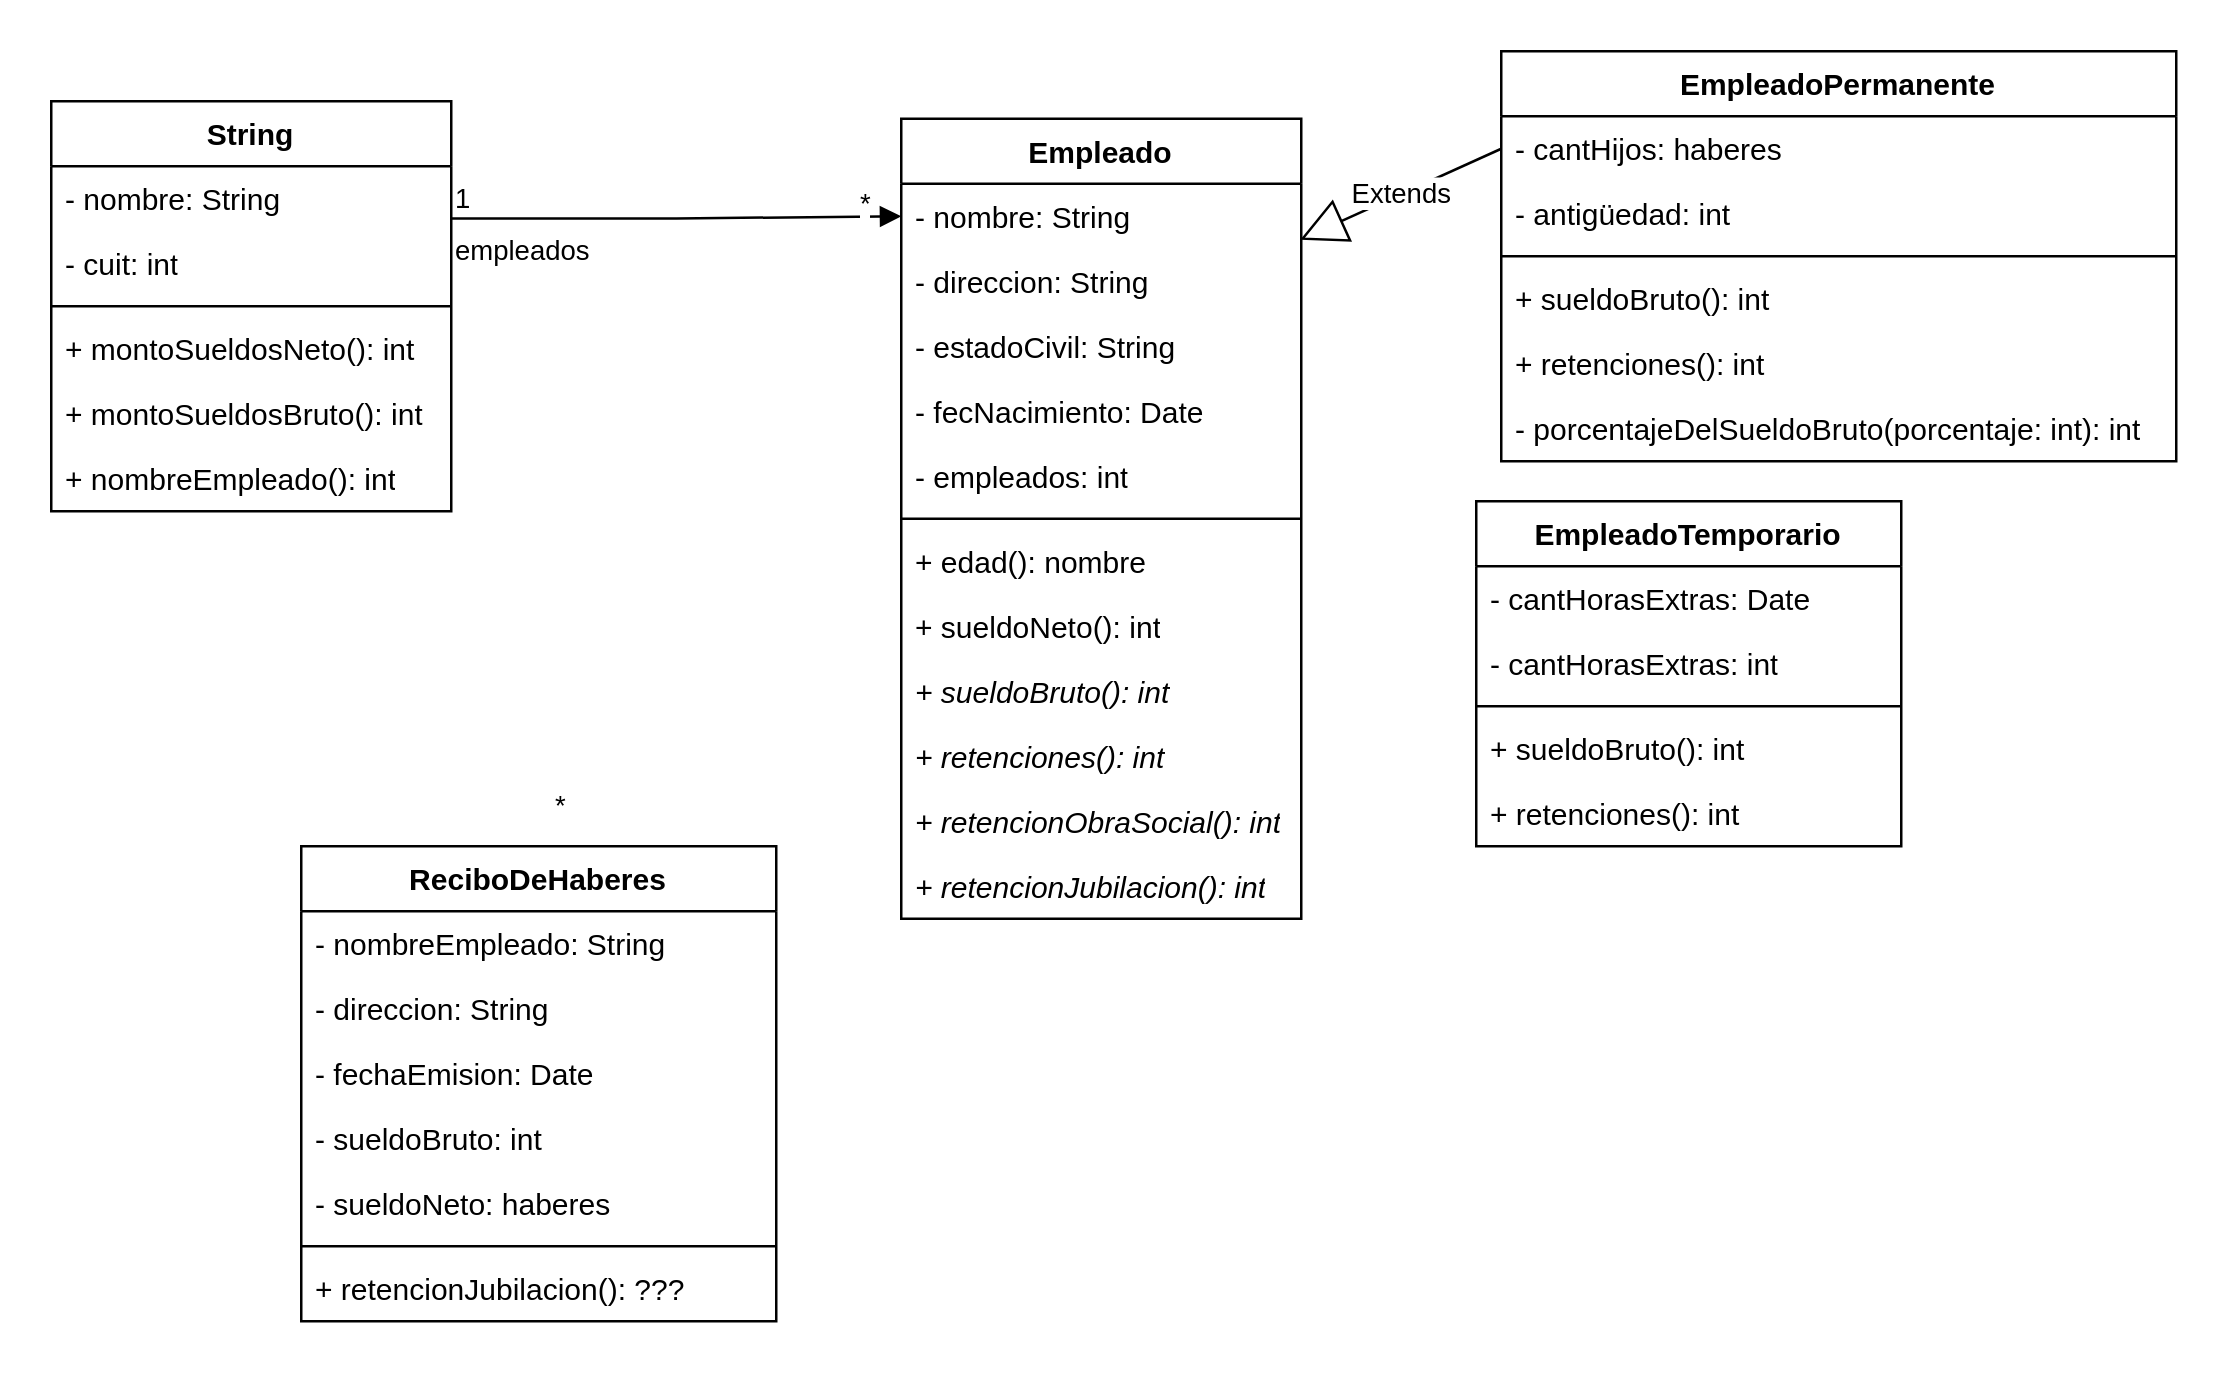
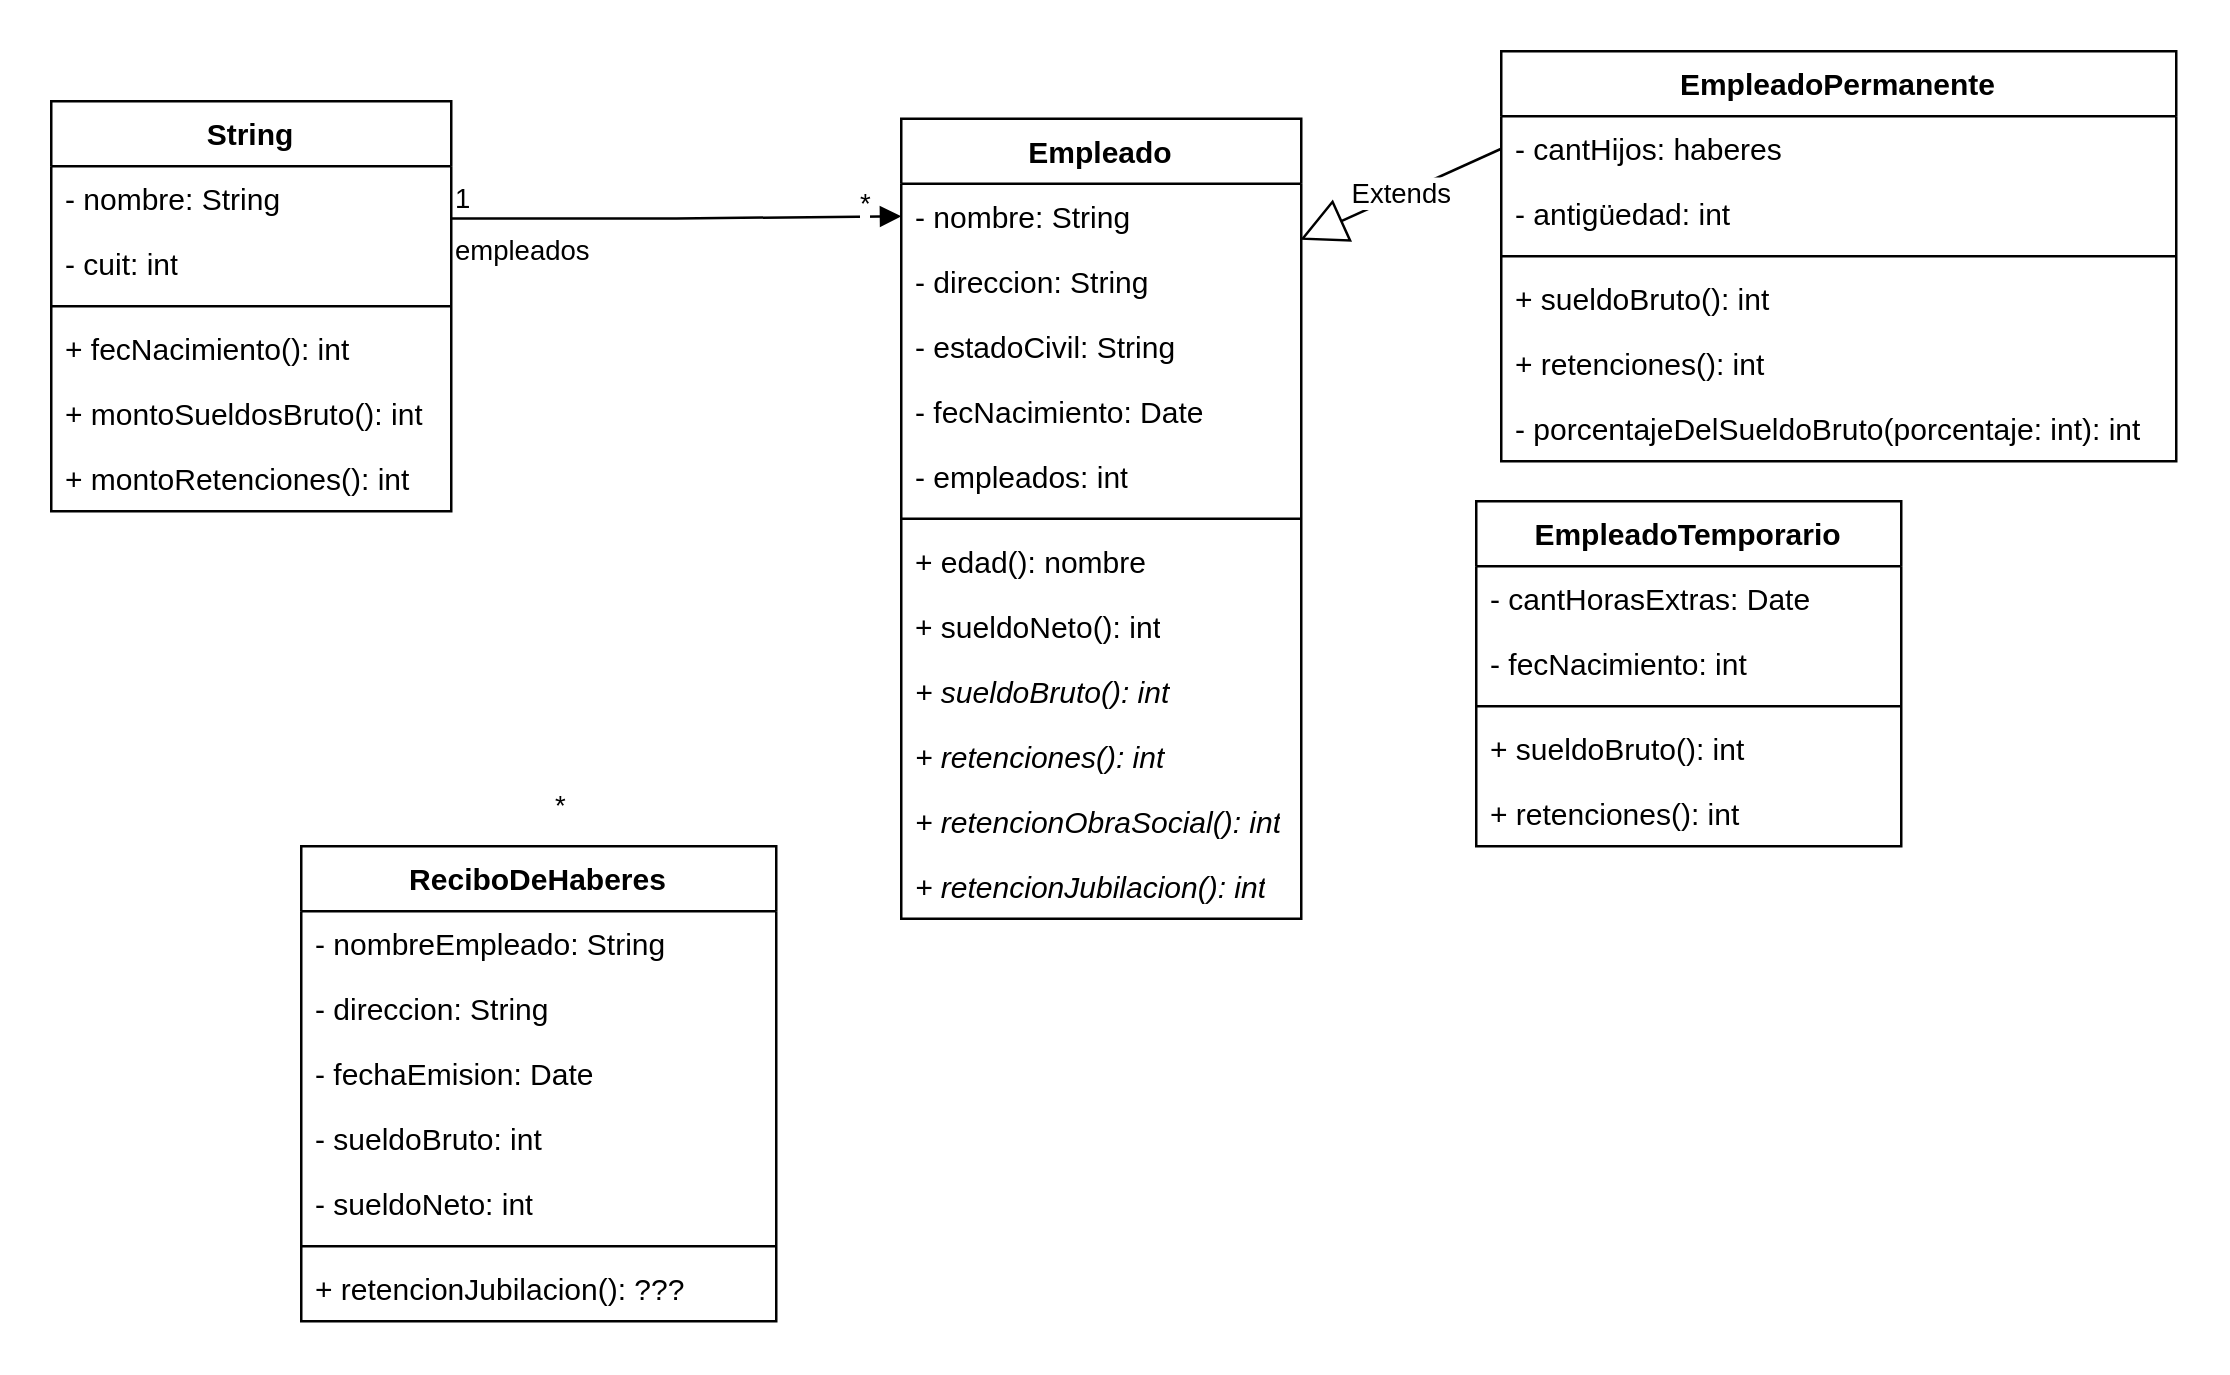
(254, 370) -> (228, 352)
(240, 482) -> (254, 500)
(1660, 667) -> (1636, 667)
(477, 1207) -> (440, 1207)
